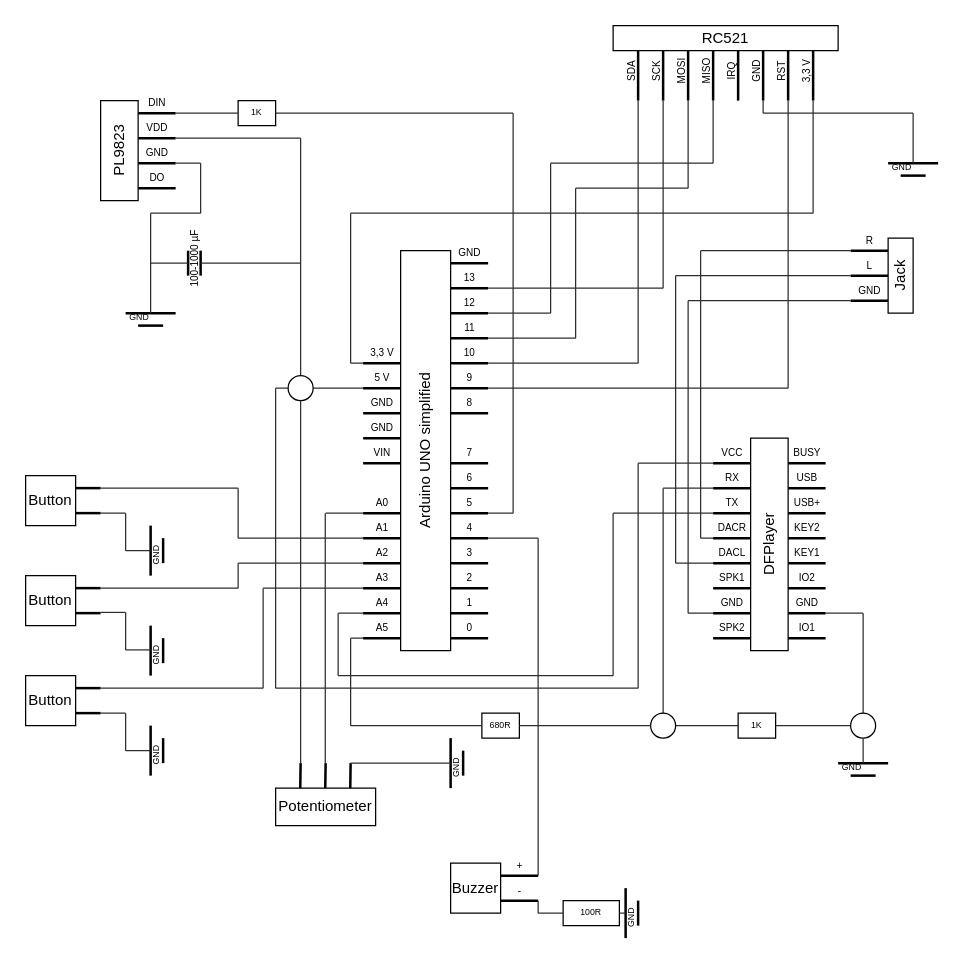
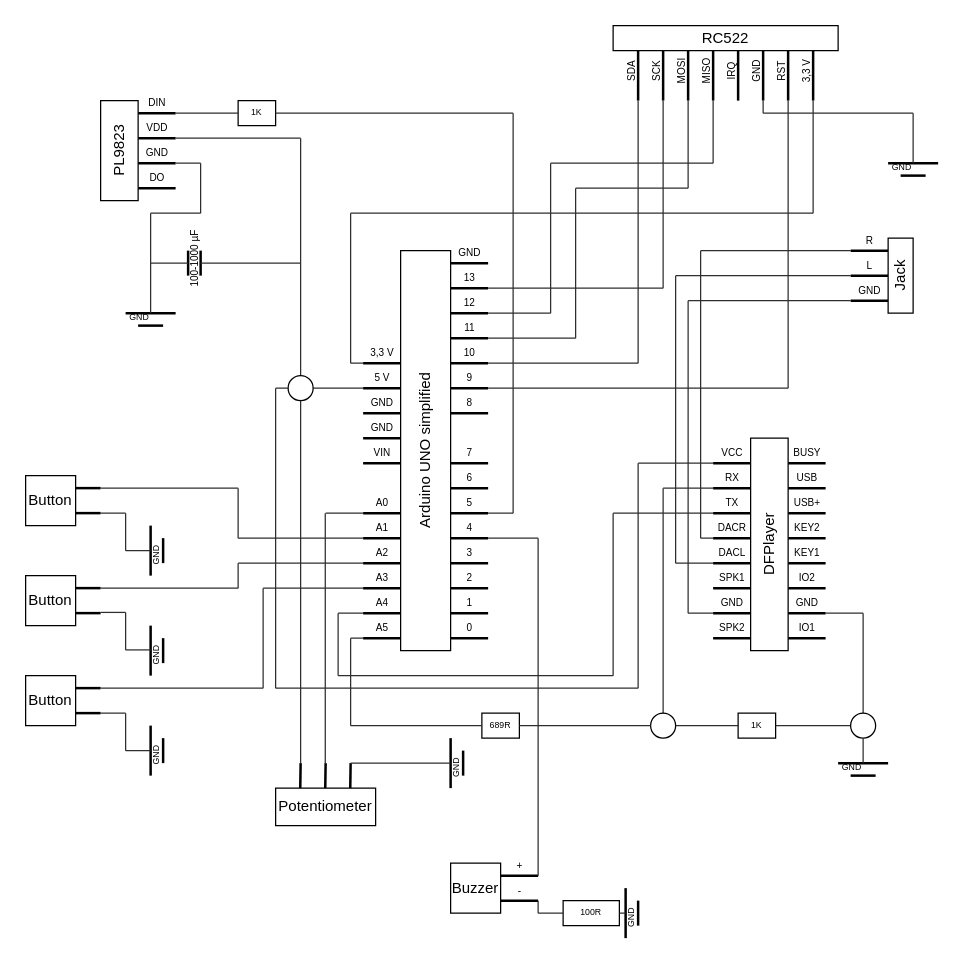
(726, 38) -> (726, 38)
(501, 726) -> (501, 726)
